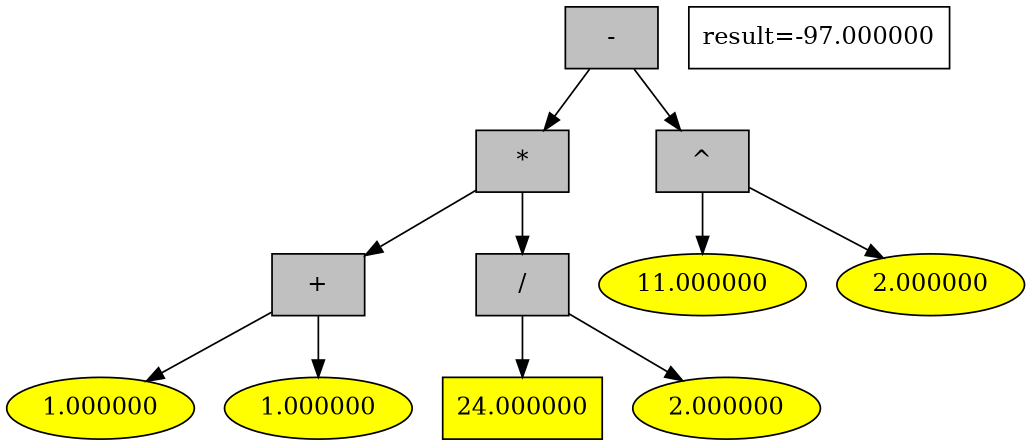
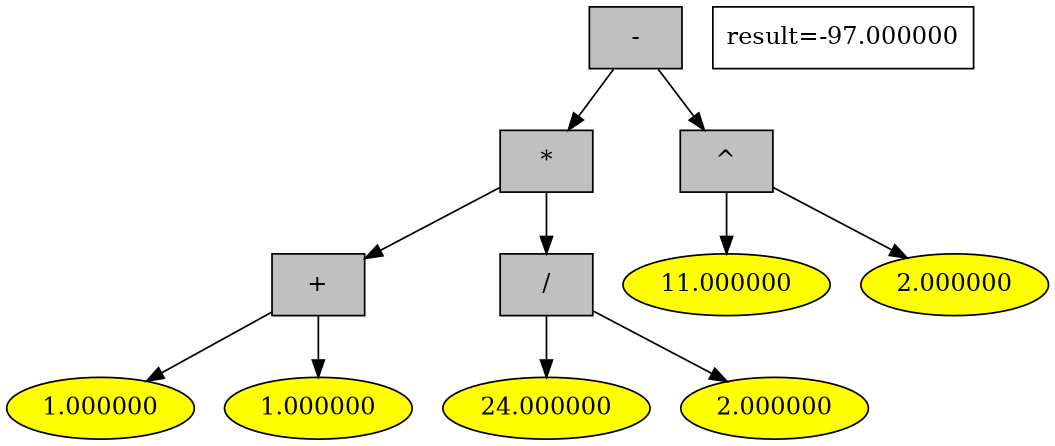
(522, 408) -> (546, 408)
